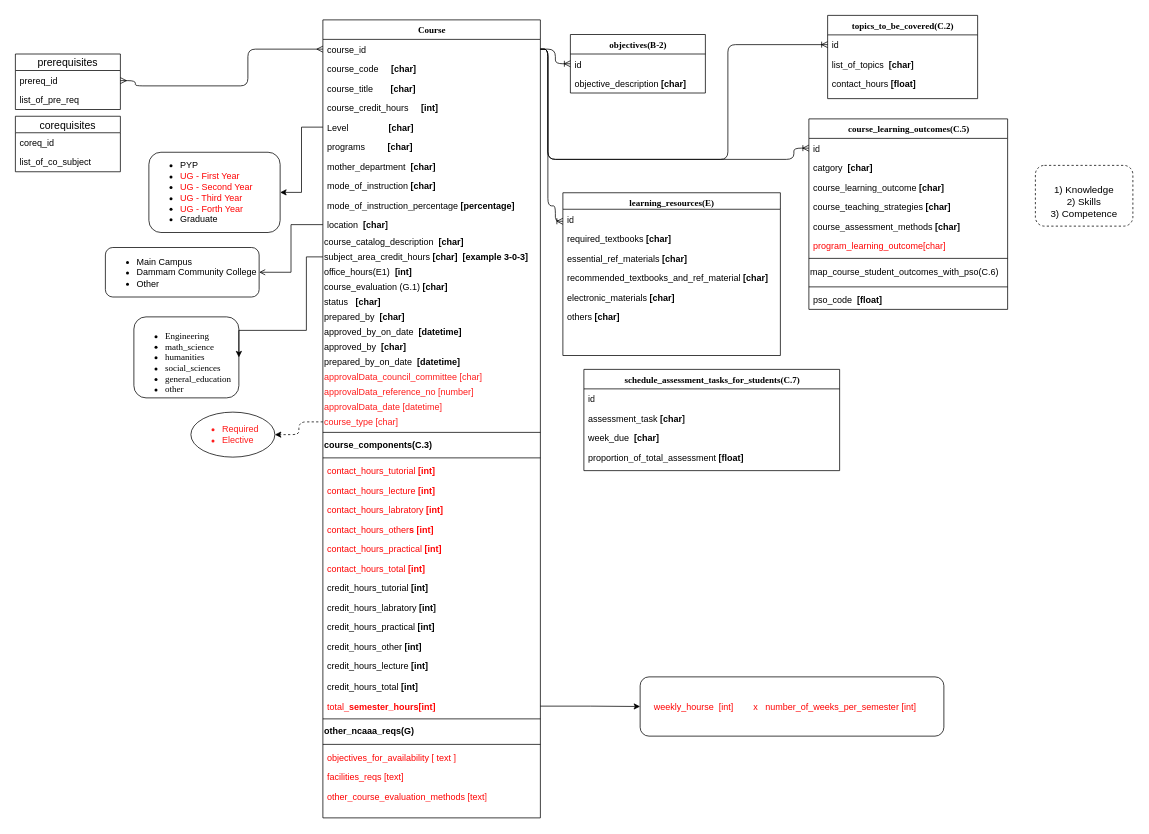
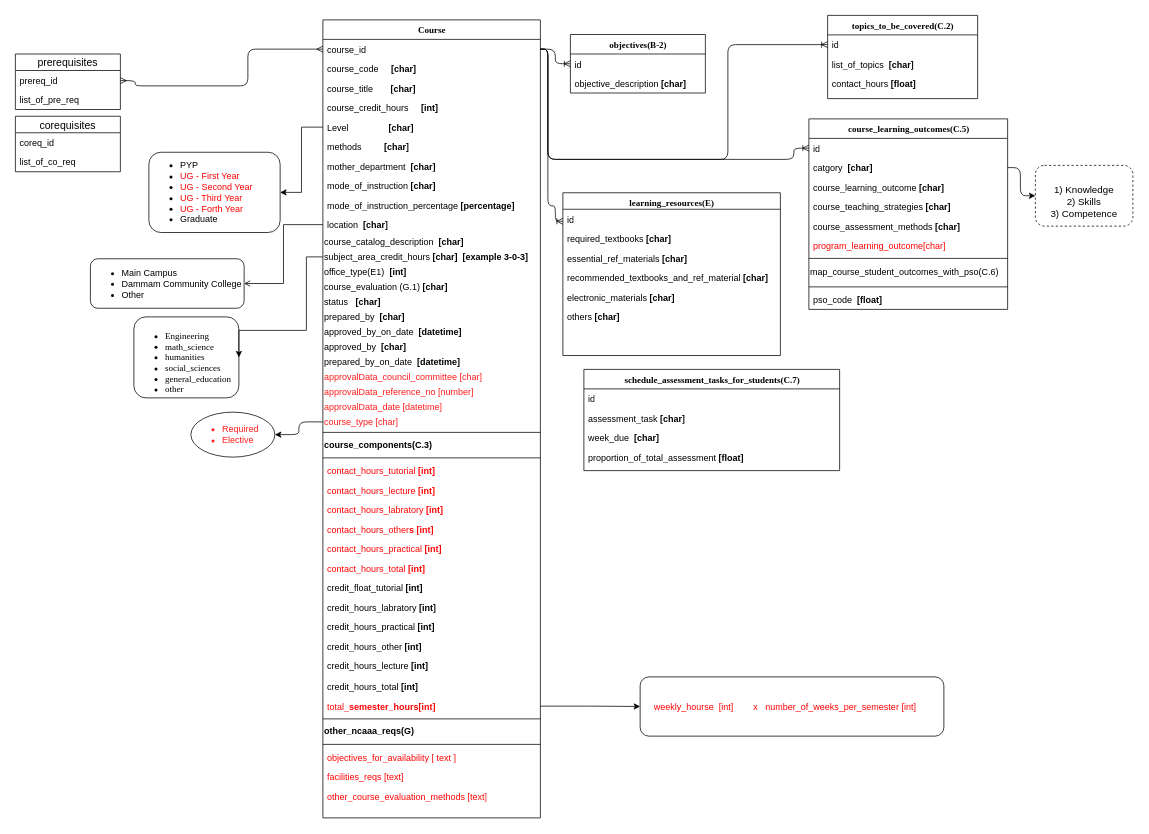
(384, 148) -> (382, 148)
(63, 162) -> (52, 162)
none -> (1020, 181)
(182, 272) -> (167, 284)
(379, 272) -> (376, 272)
(299, 428) -> (299, 428)
(390, 589) -> (388, 589)
